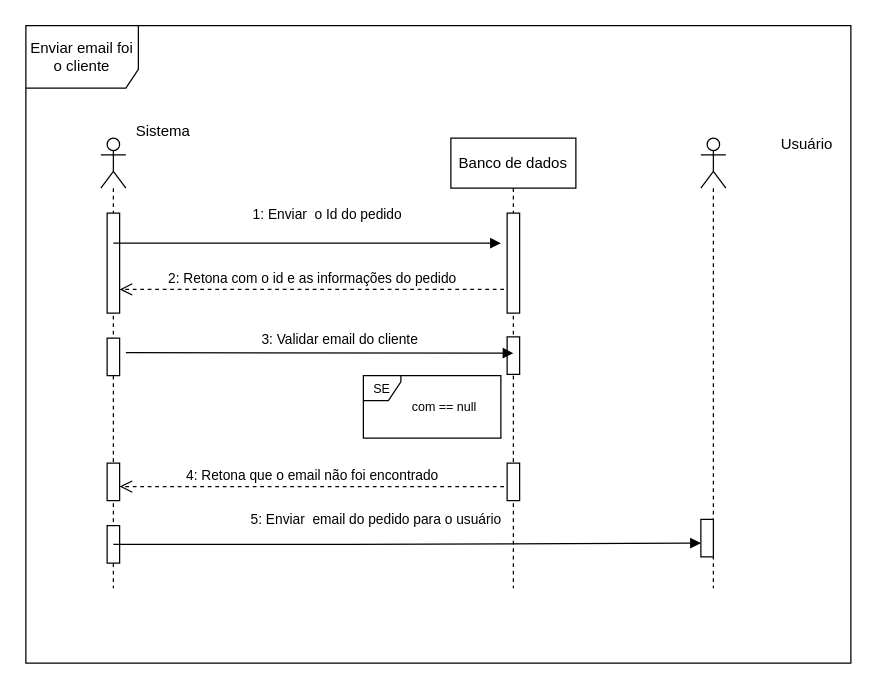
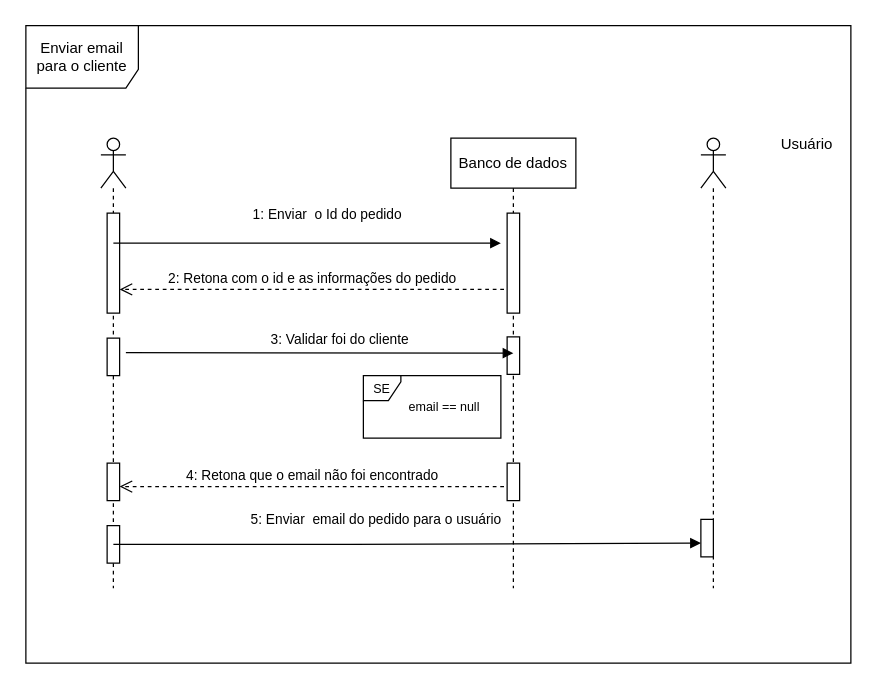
(82, 57) -> (82, 57)
(163, 132) -> none
(340, 339) -> (340, 339)
(444, 407) -> (444, 407)
